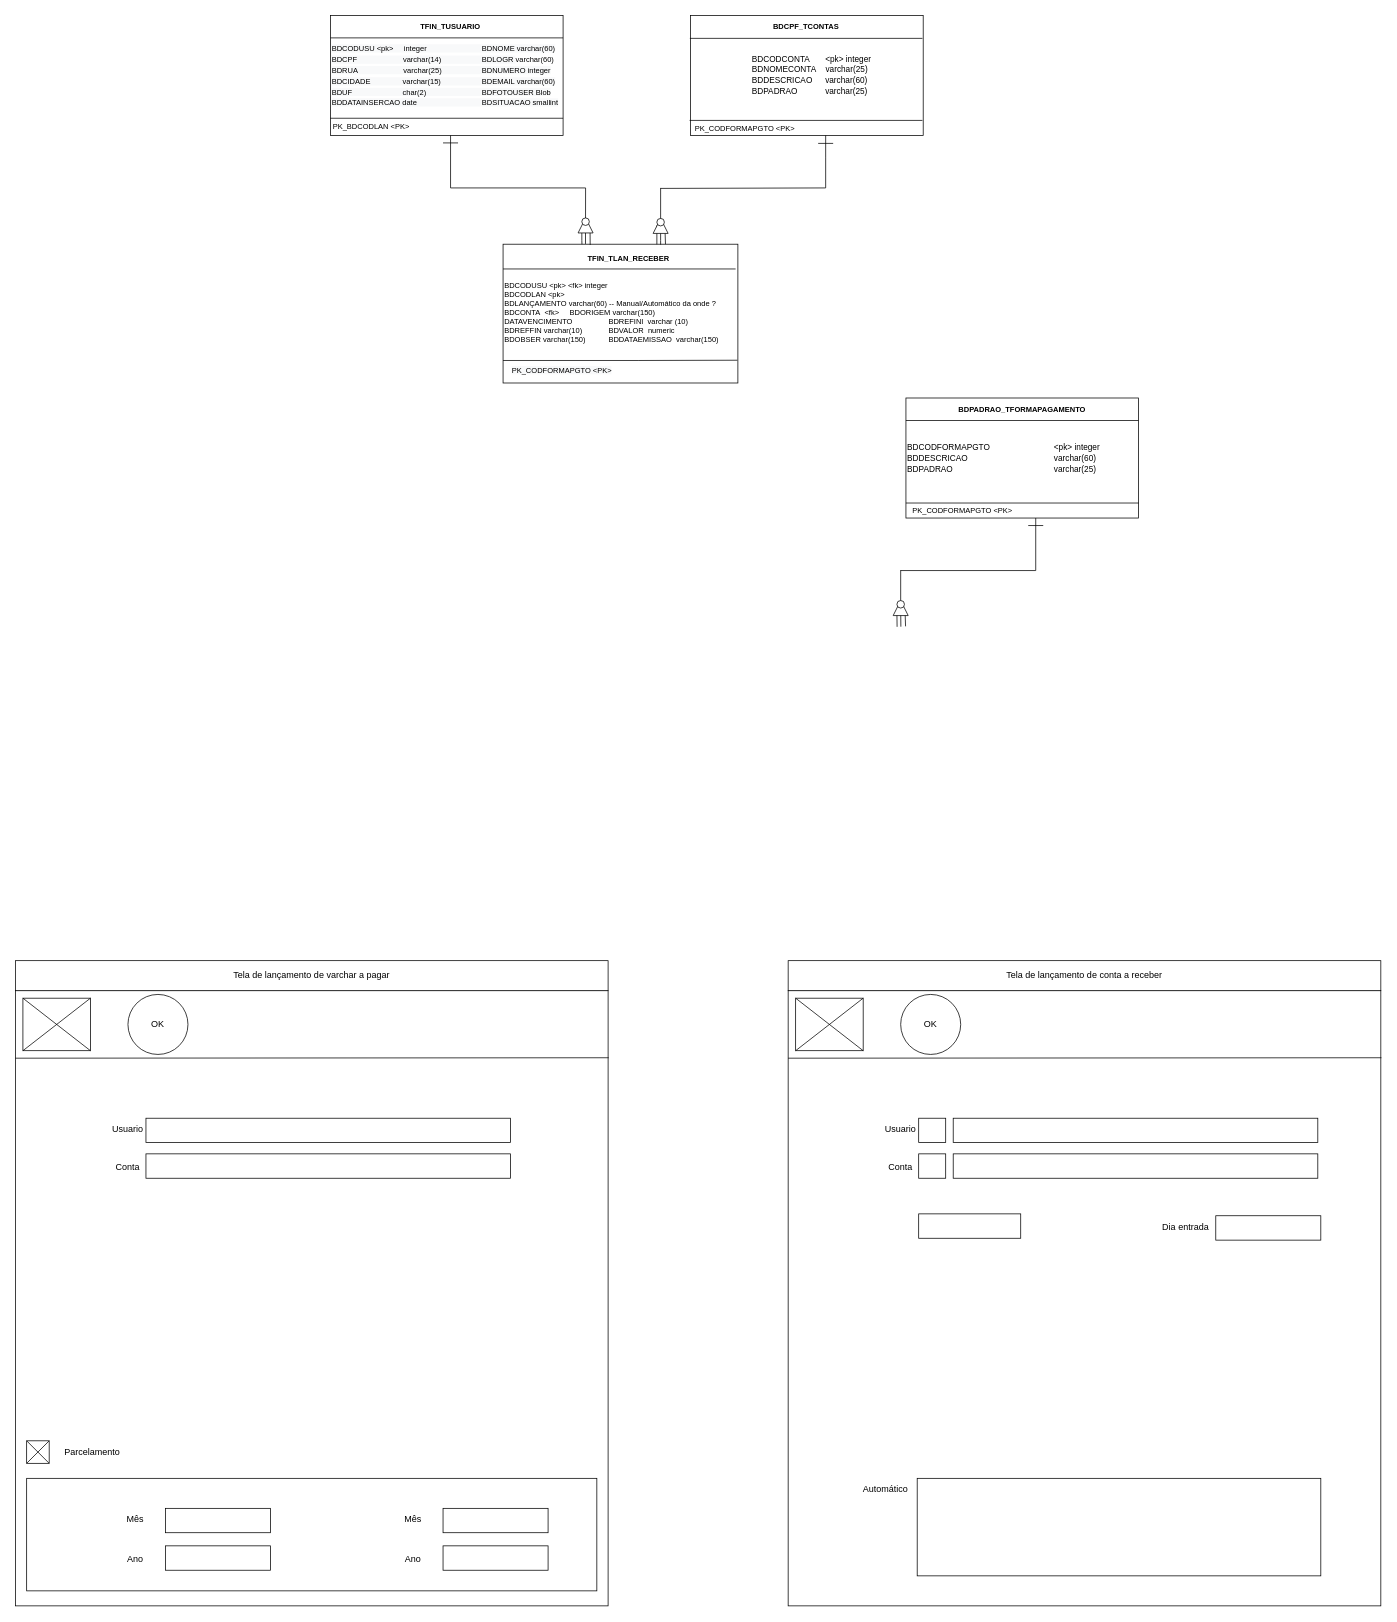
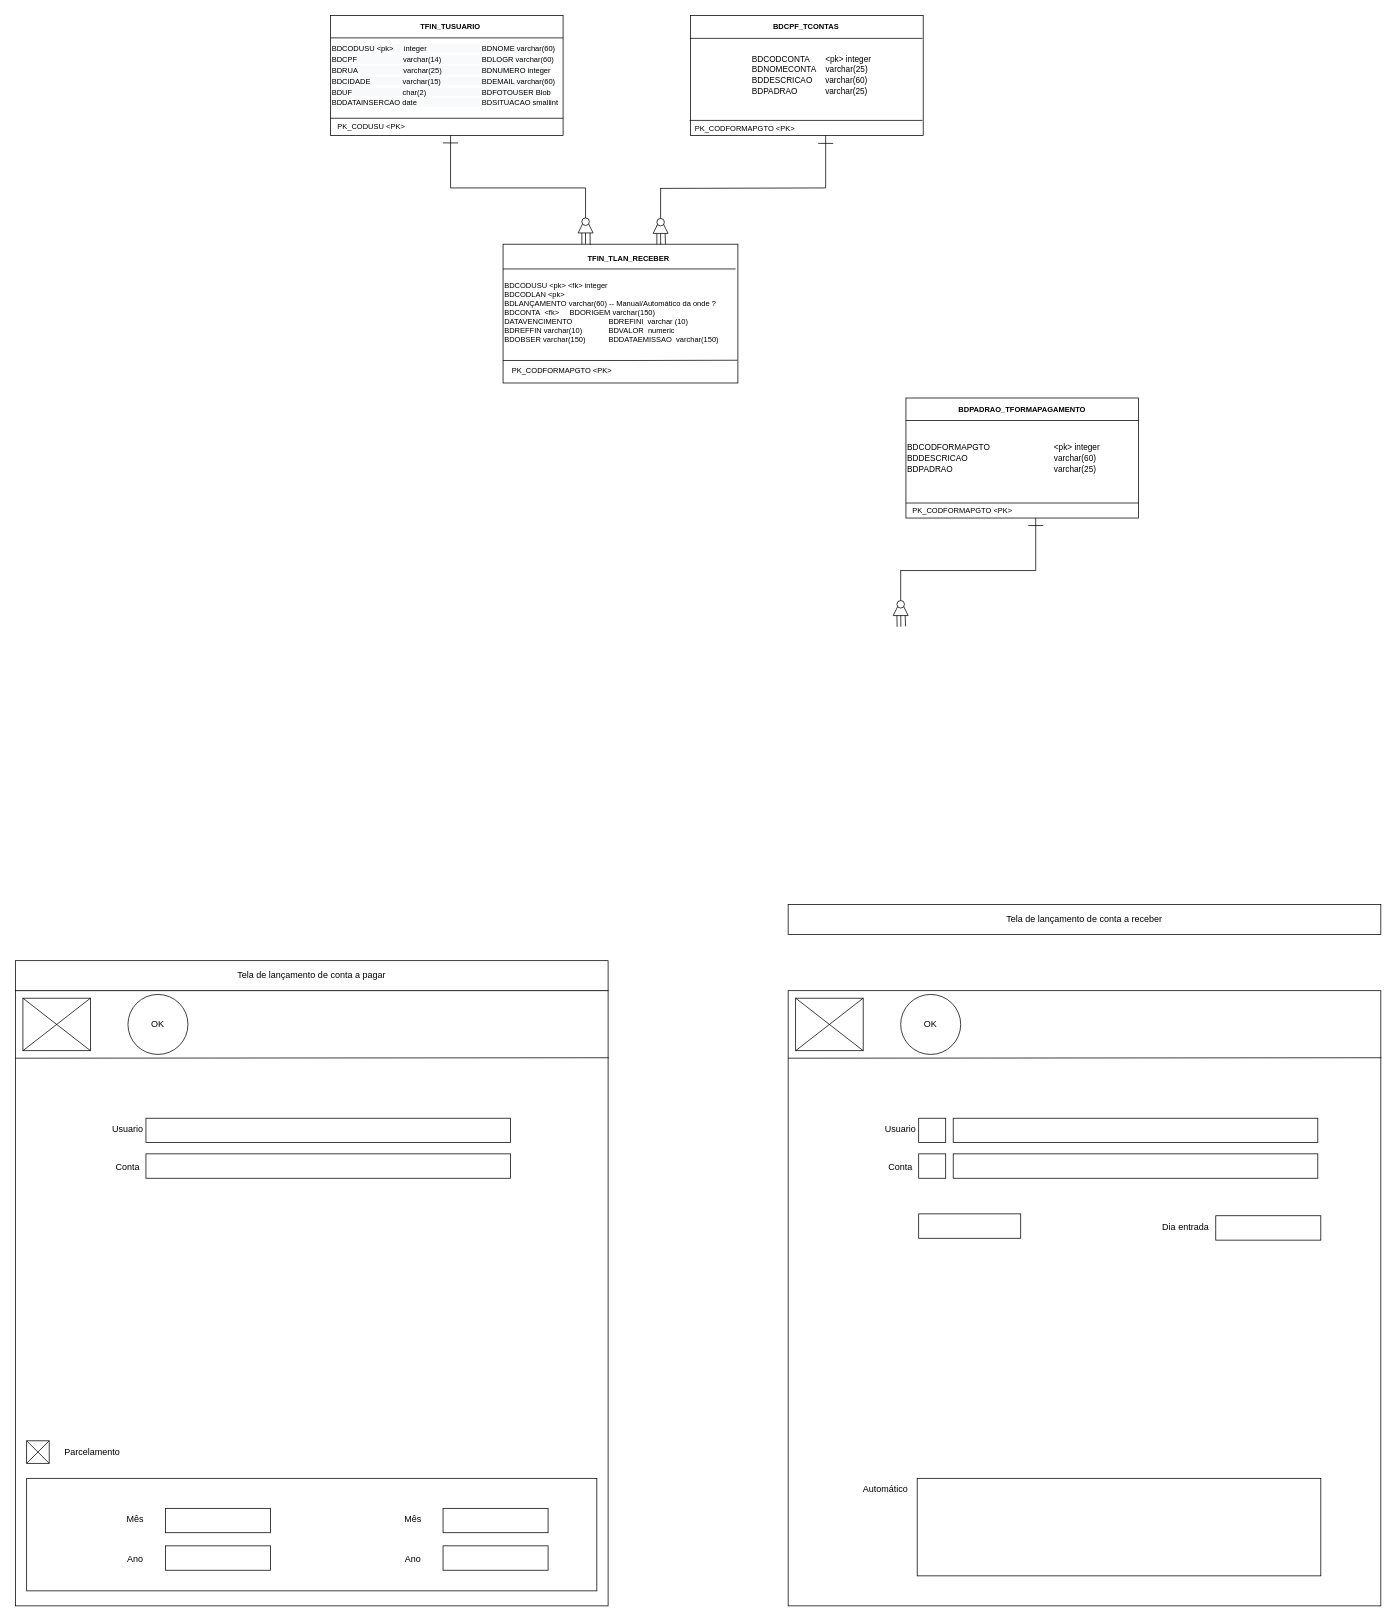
(371, 126) -> (371, 126)
(312, 975) -> (312, 975)
(1084, 975) -> (1084, 919)
